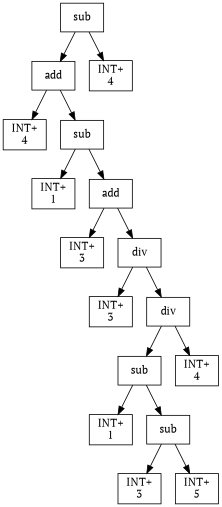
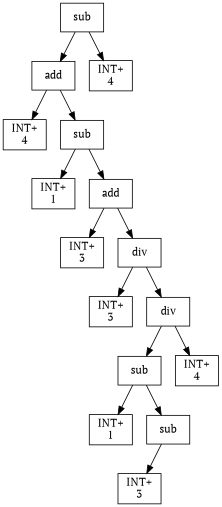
(197, 489) -> none
